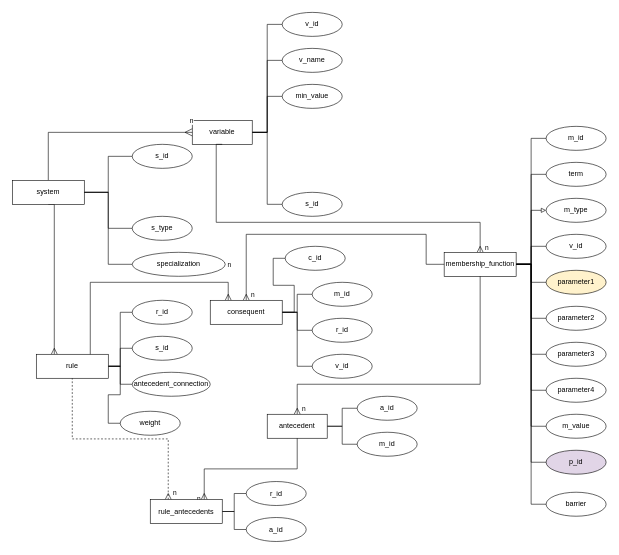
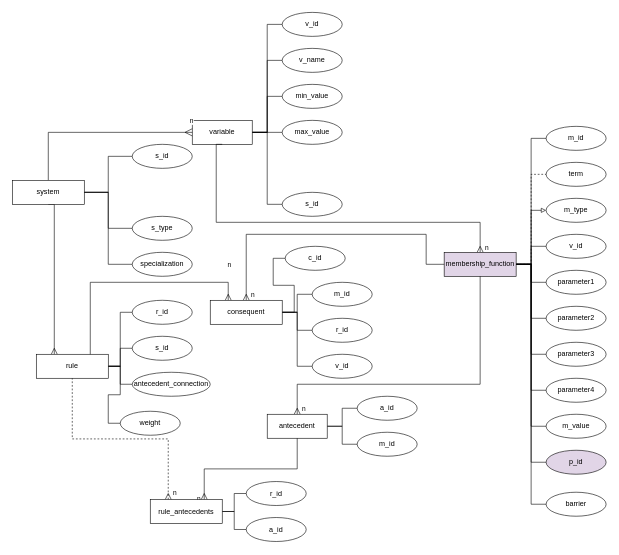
none -> (275, 132)
none -> (312, 132)
(539, 174) -> (539, 174)
(179, 264) -> (162, 264)
(480, 264) -> (480, 264)
(576, 282) -> (576, 282)
